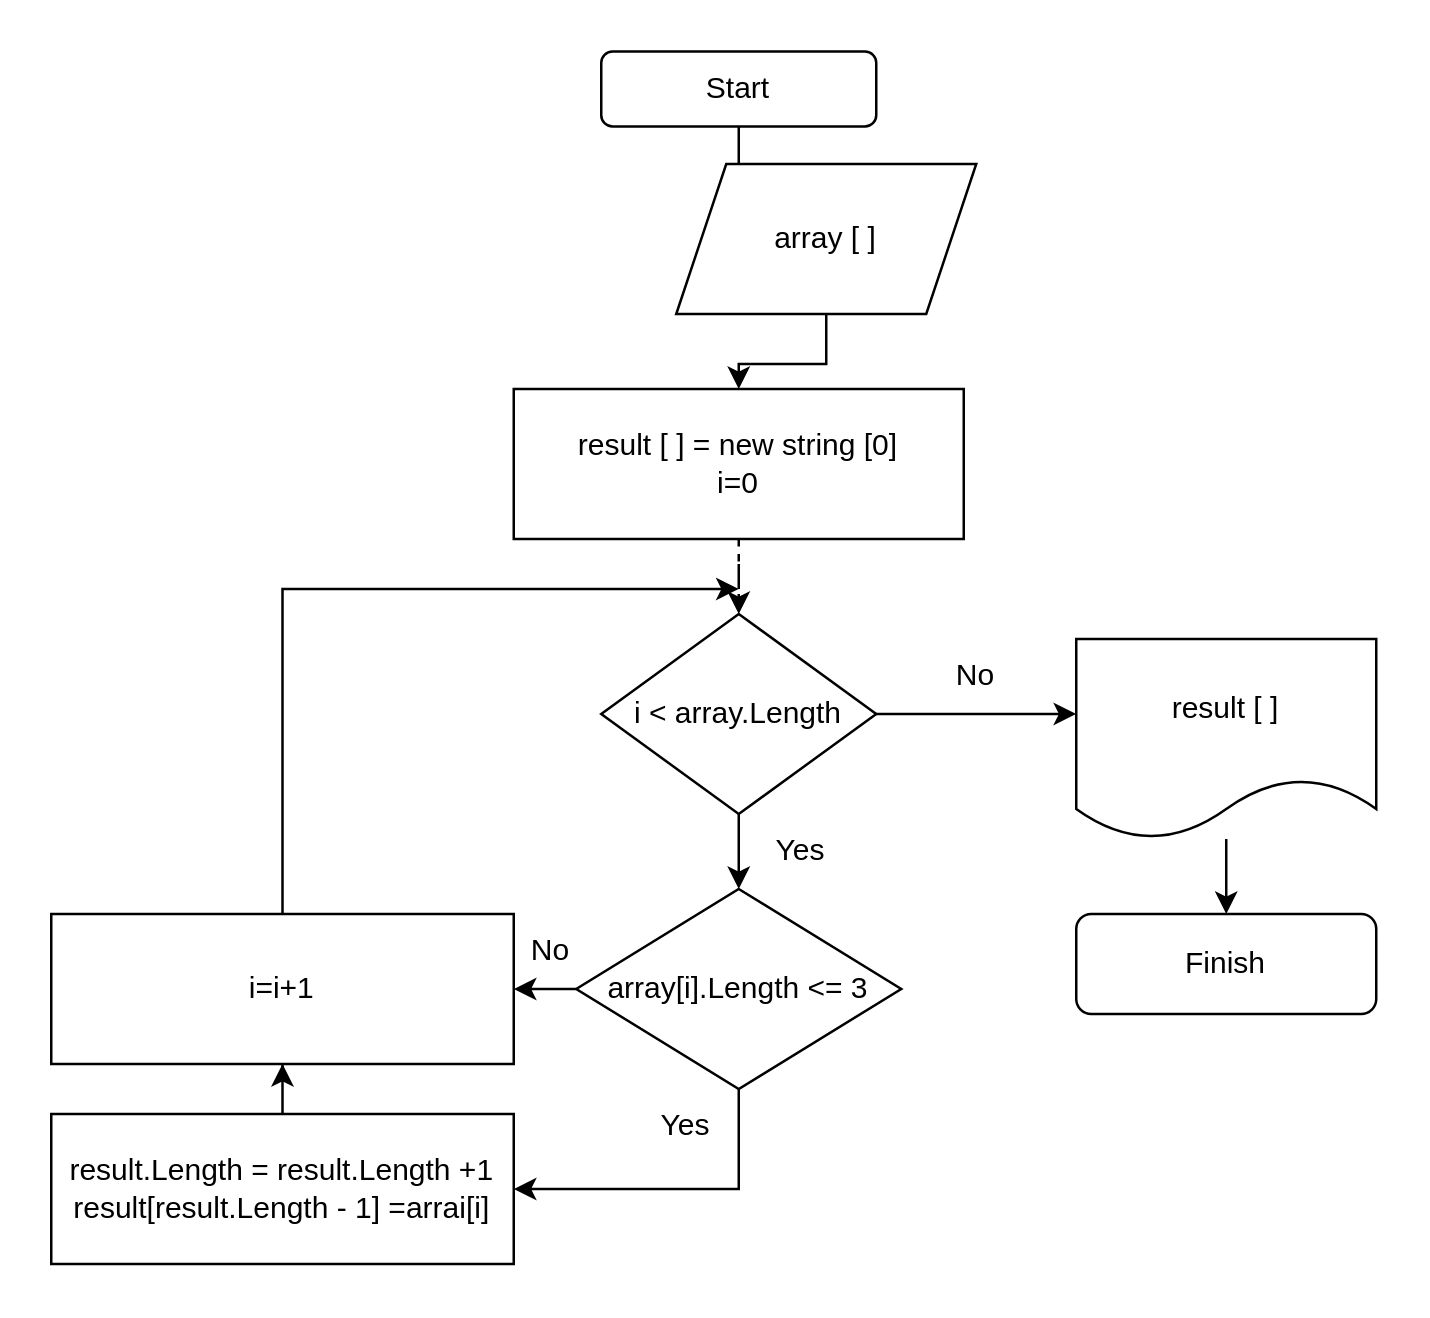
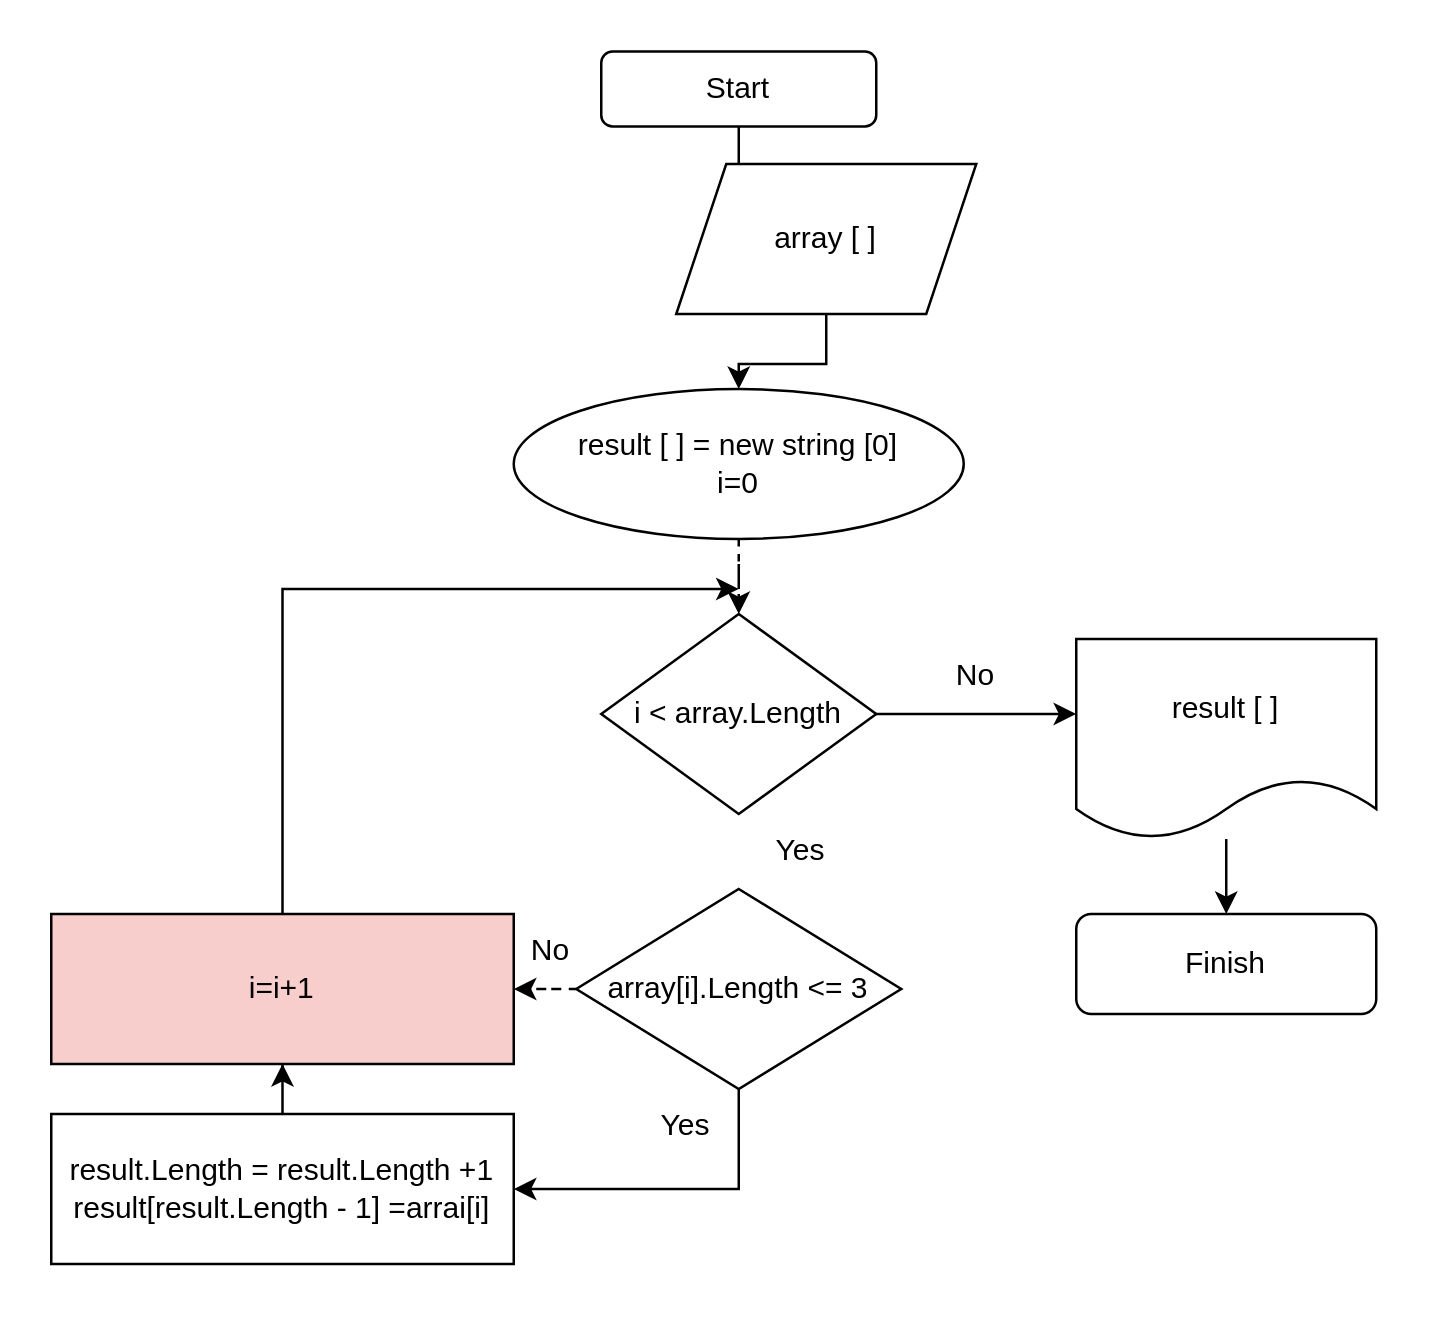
(739, 464) -> (739, 464)
(739, 843) -> none
(283, 989) -> (283, 989)
(537, 989) -> (537, 989)
